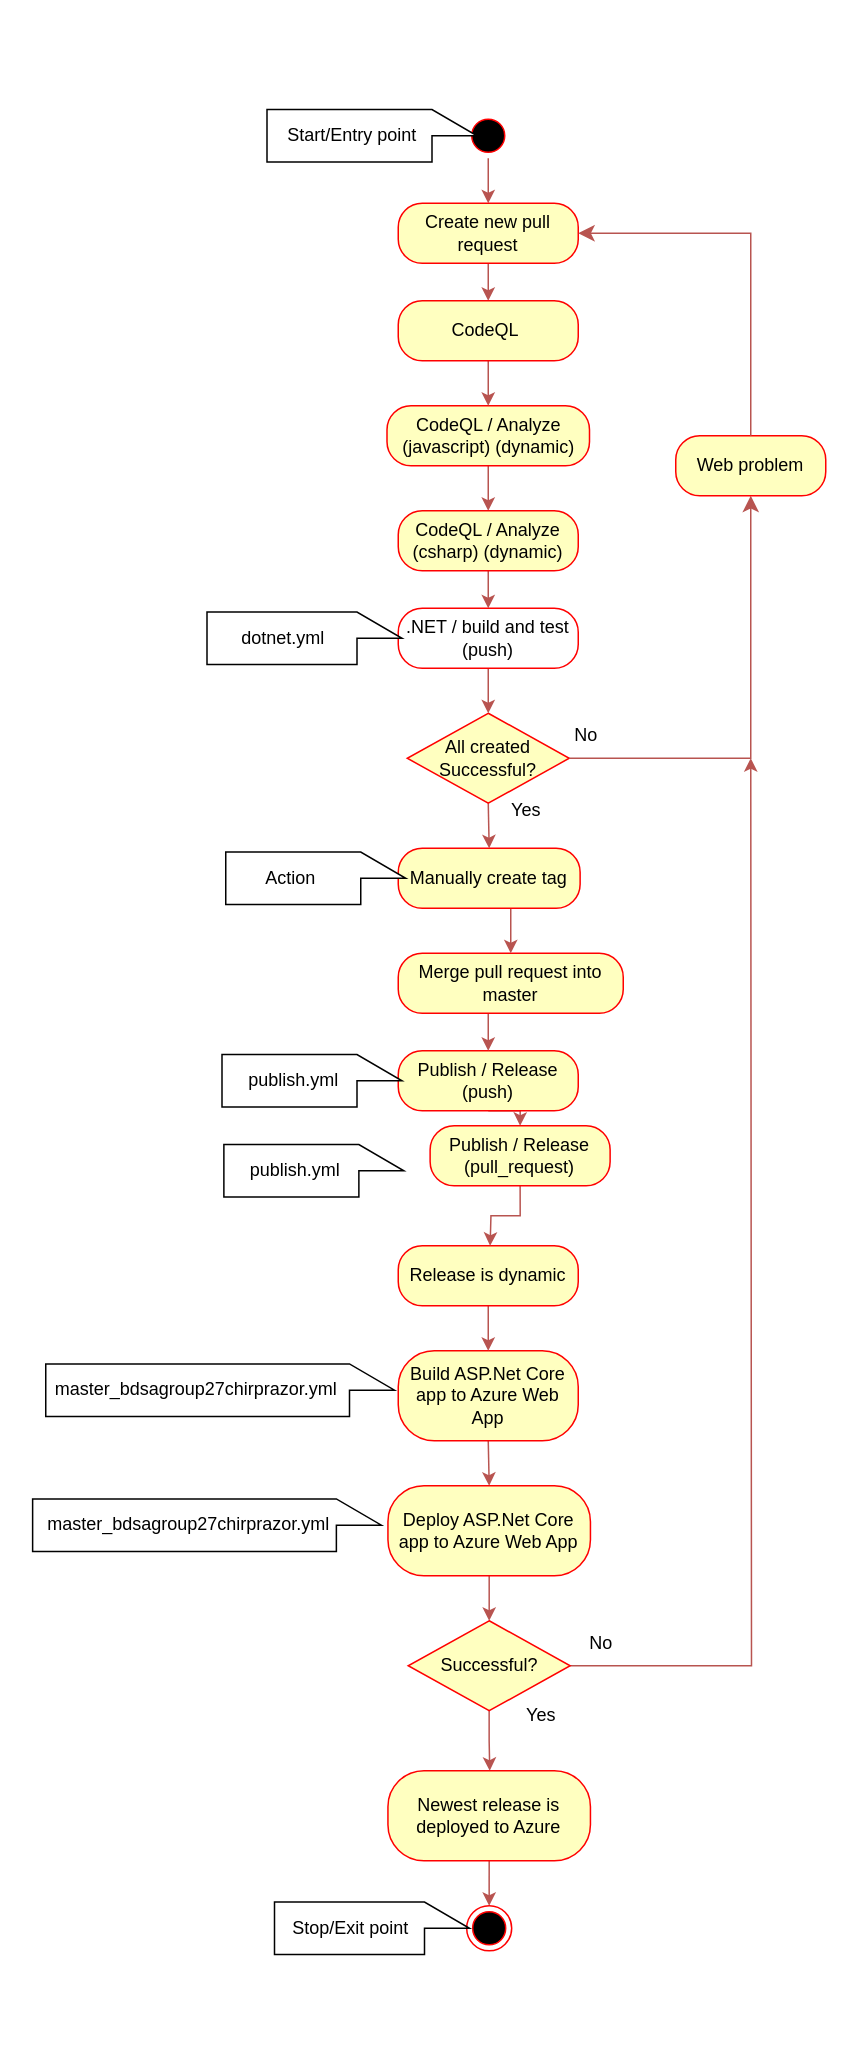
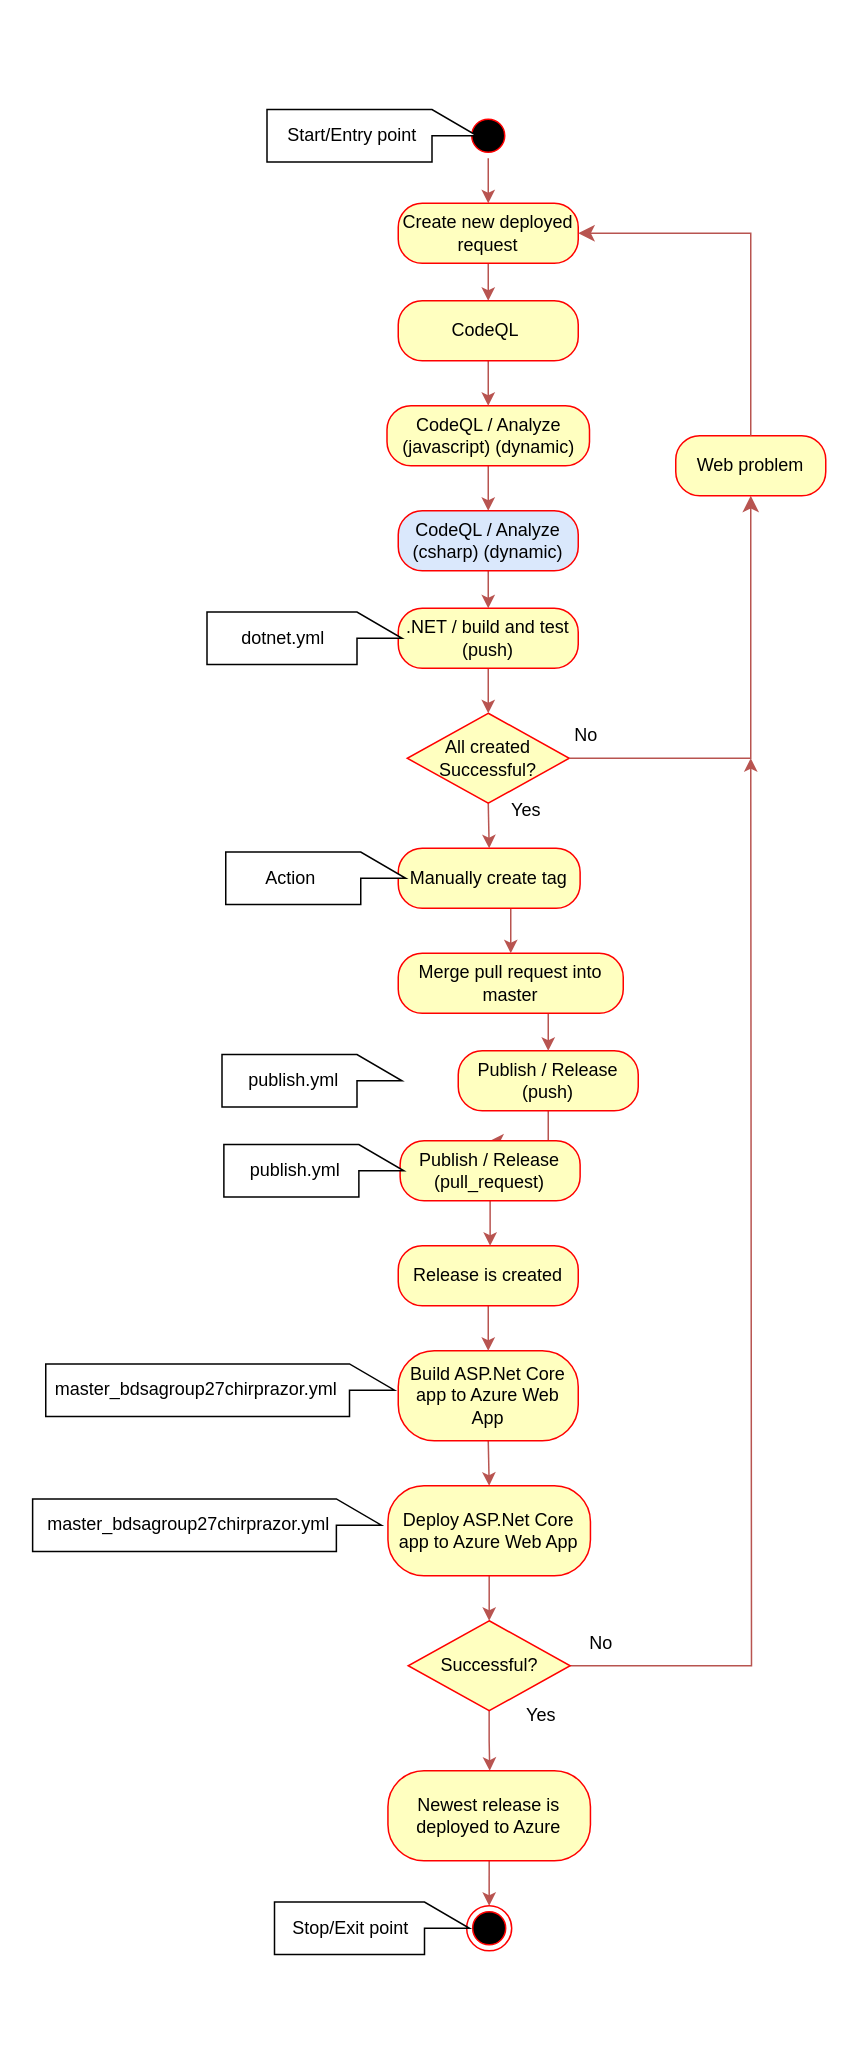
(488, 233) -> (488, 233)
(488, 541) -> (488, 541)
(488, 638) -> (488, 638)
(488, 1081) -> (548, 1081)
(520, 1156) -> (490, 1171)
(488, 1276) -> (488, 1276)
